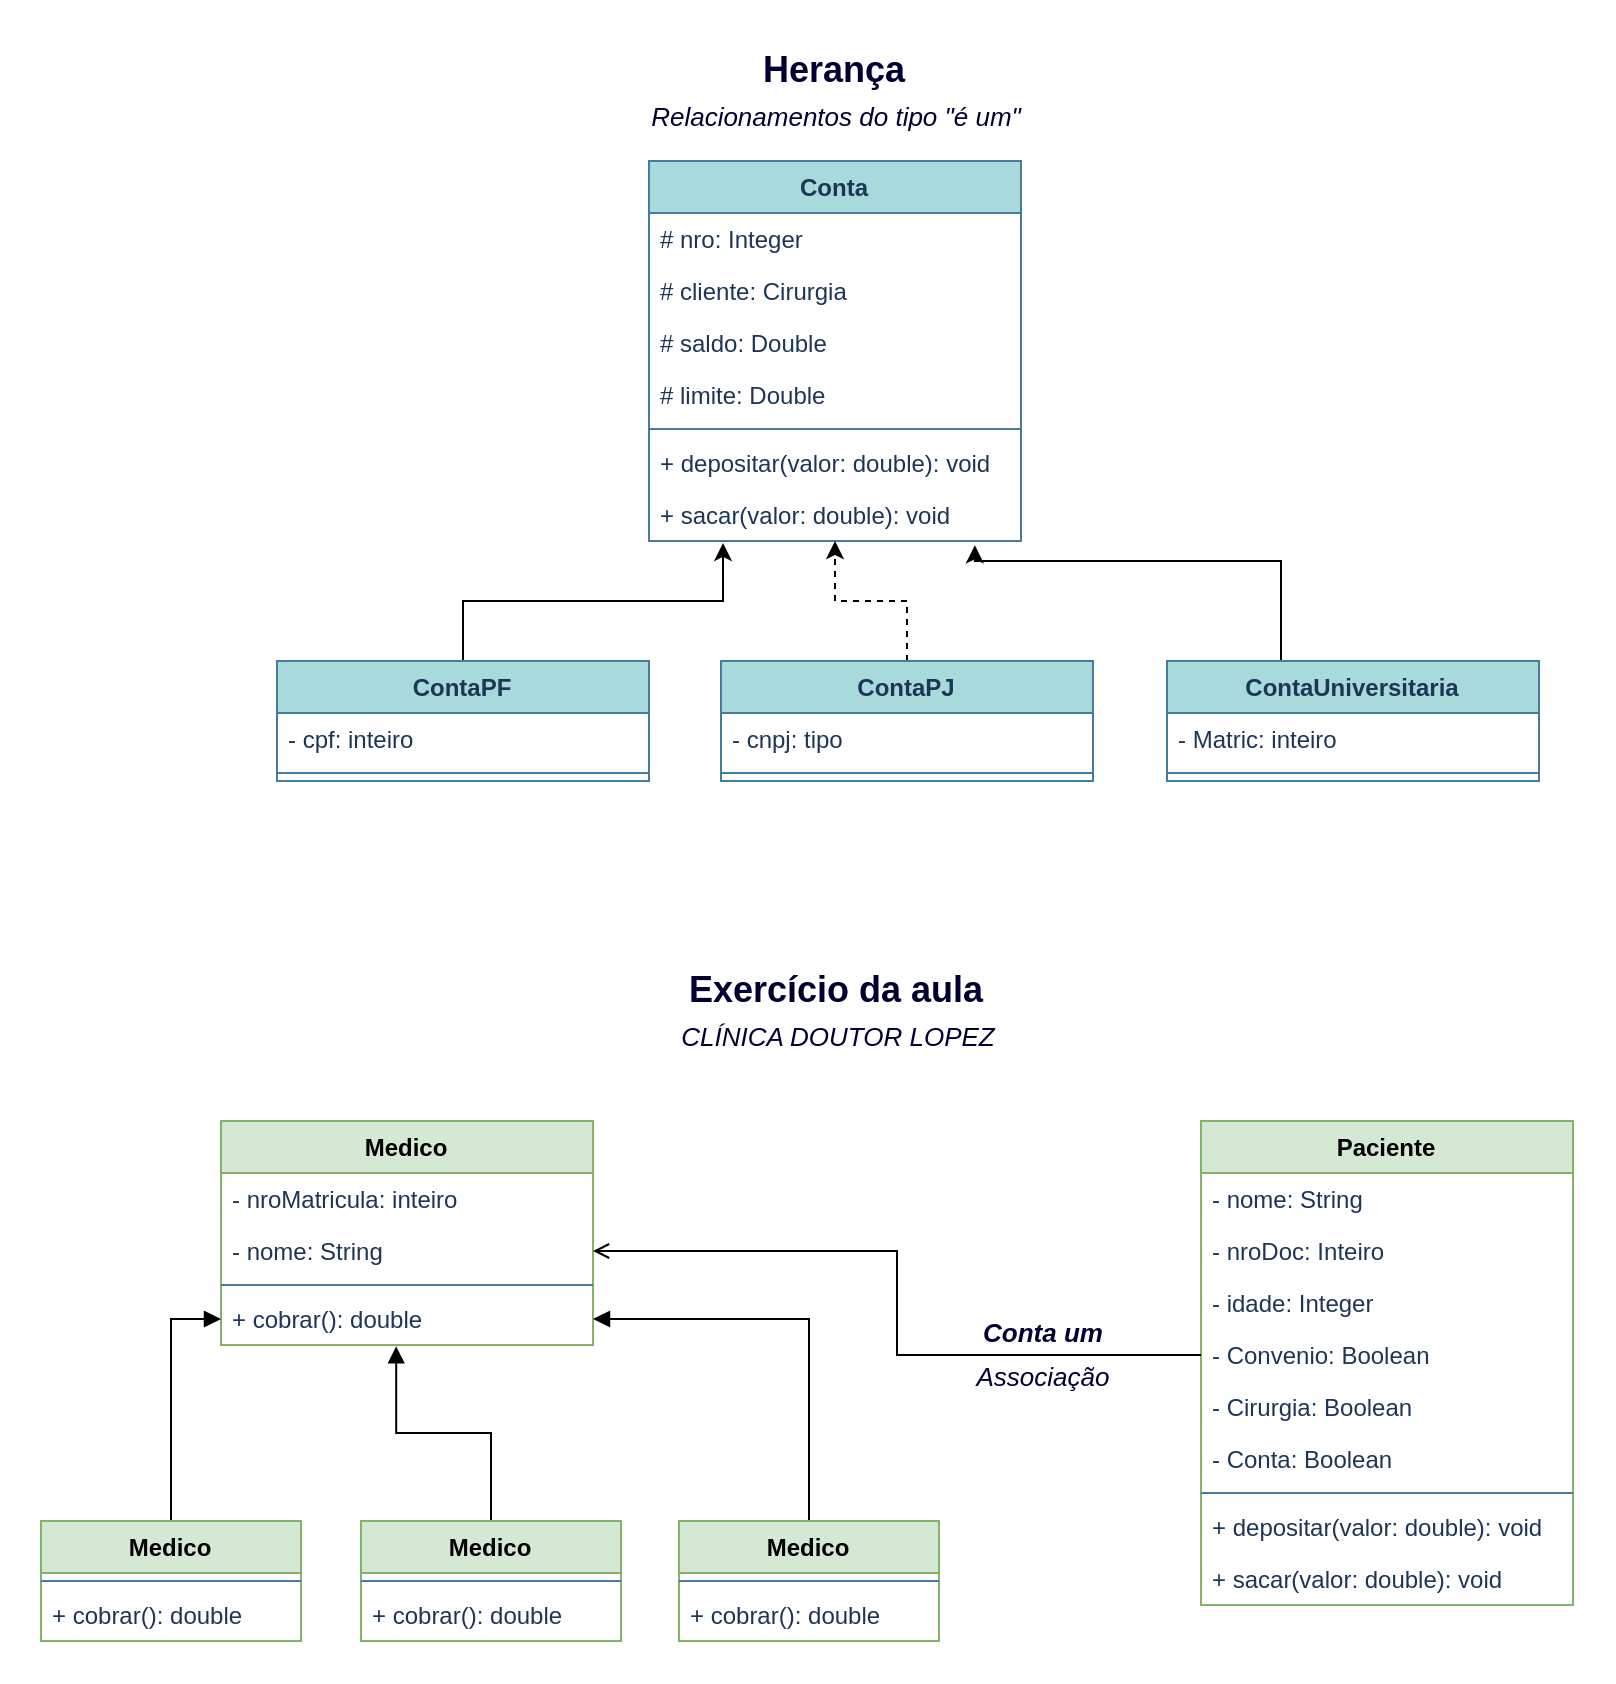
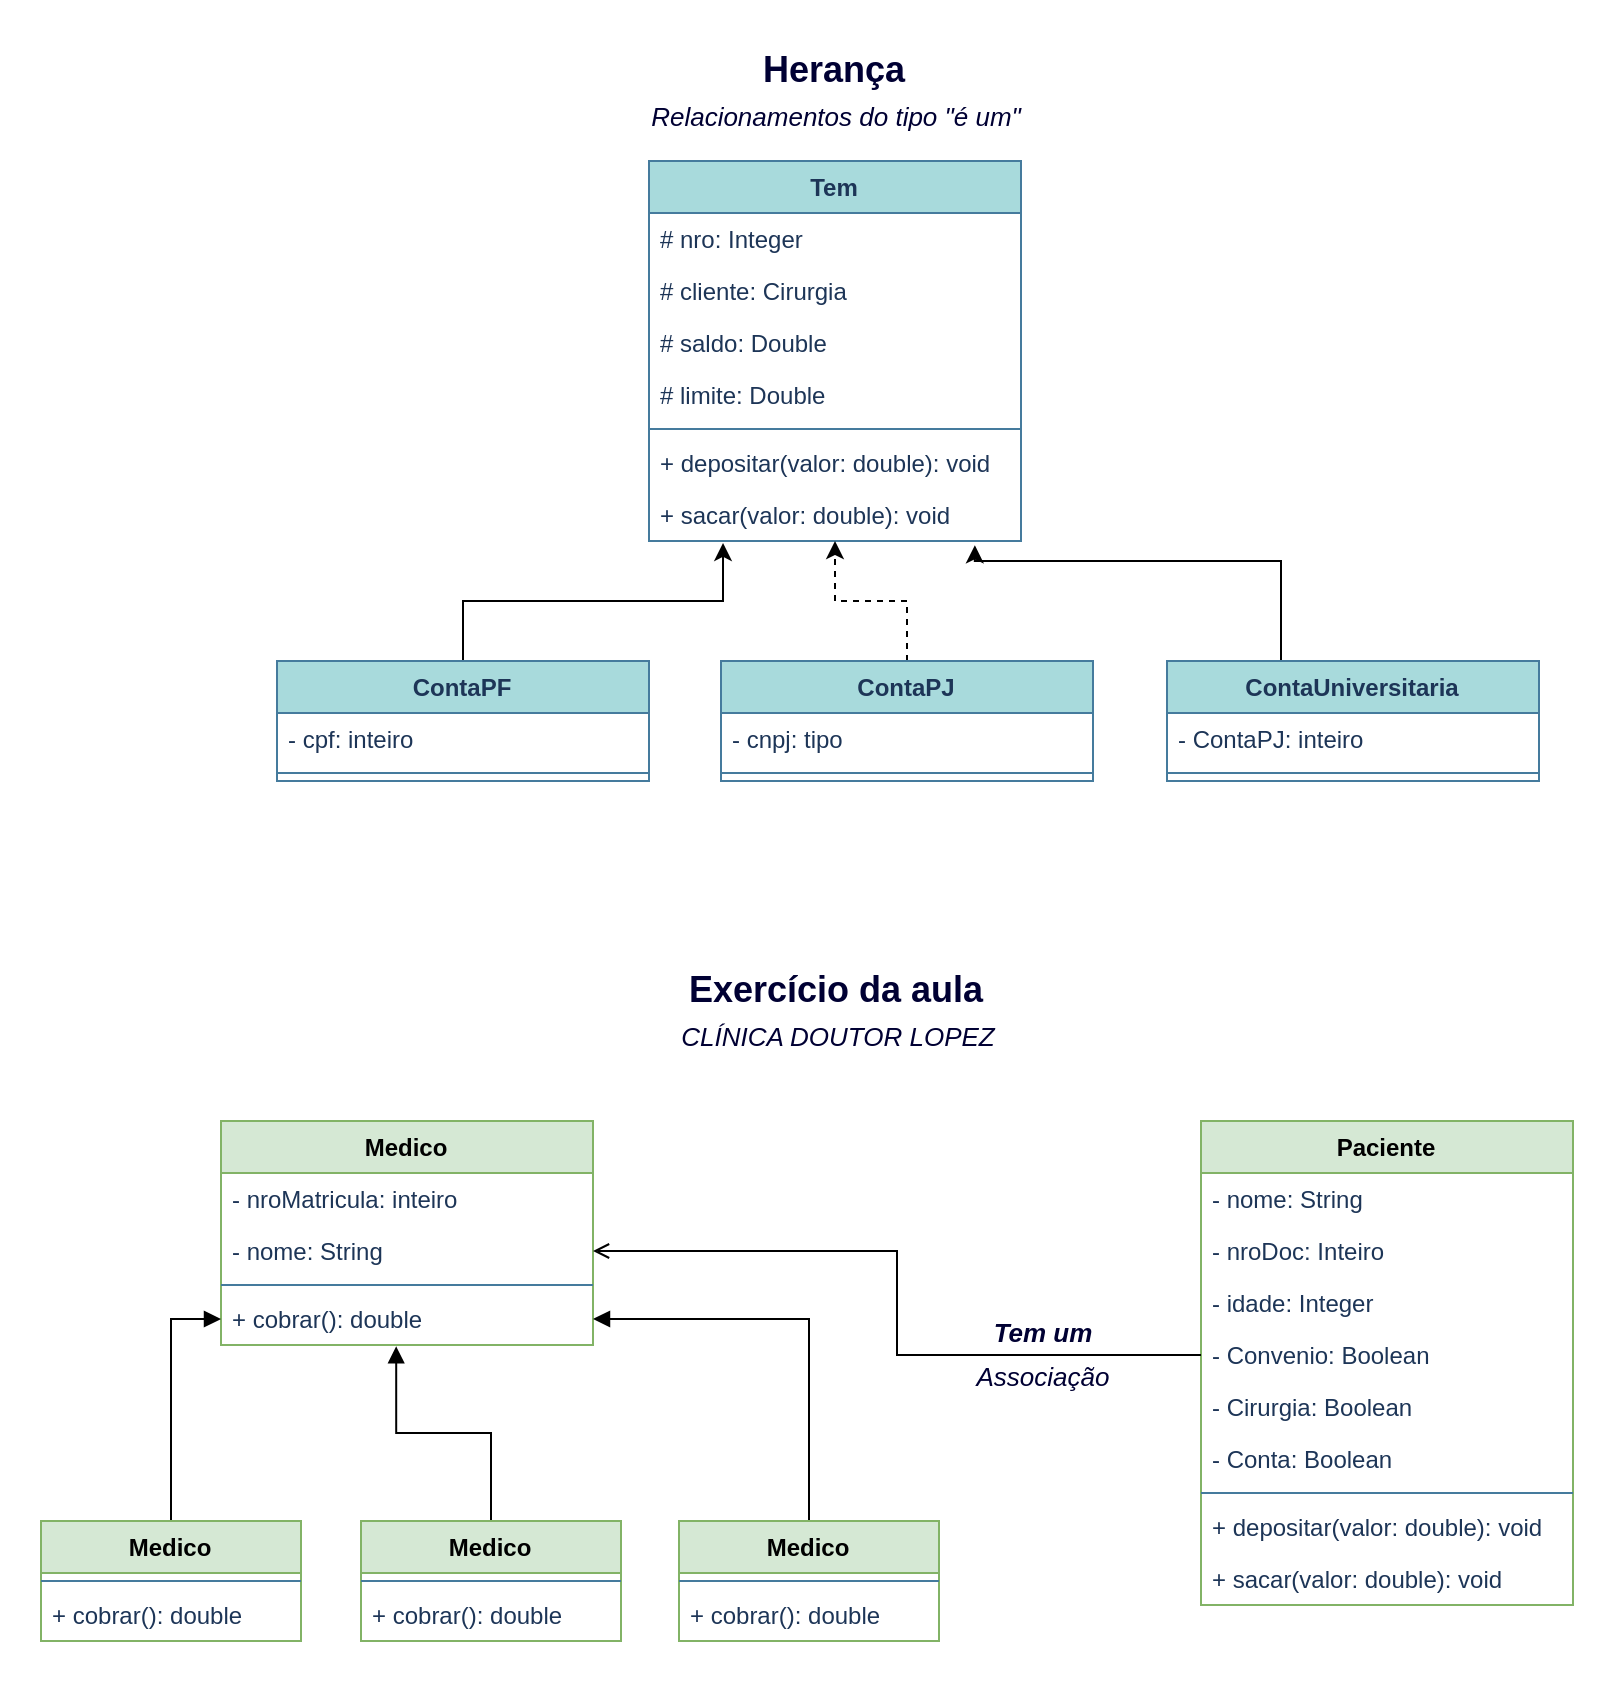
(834, 188) -> (834, 188)
(1274, 740) -> (1283, 740)
(1044, 1331) -> (1044, 1331)
